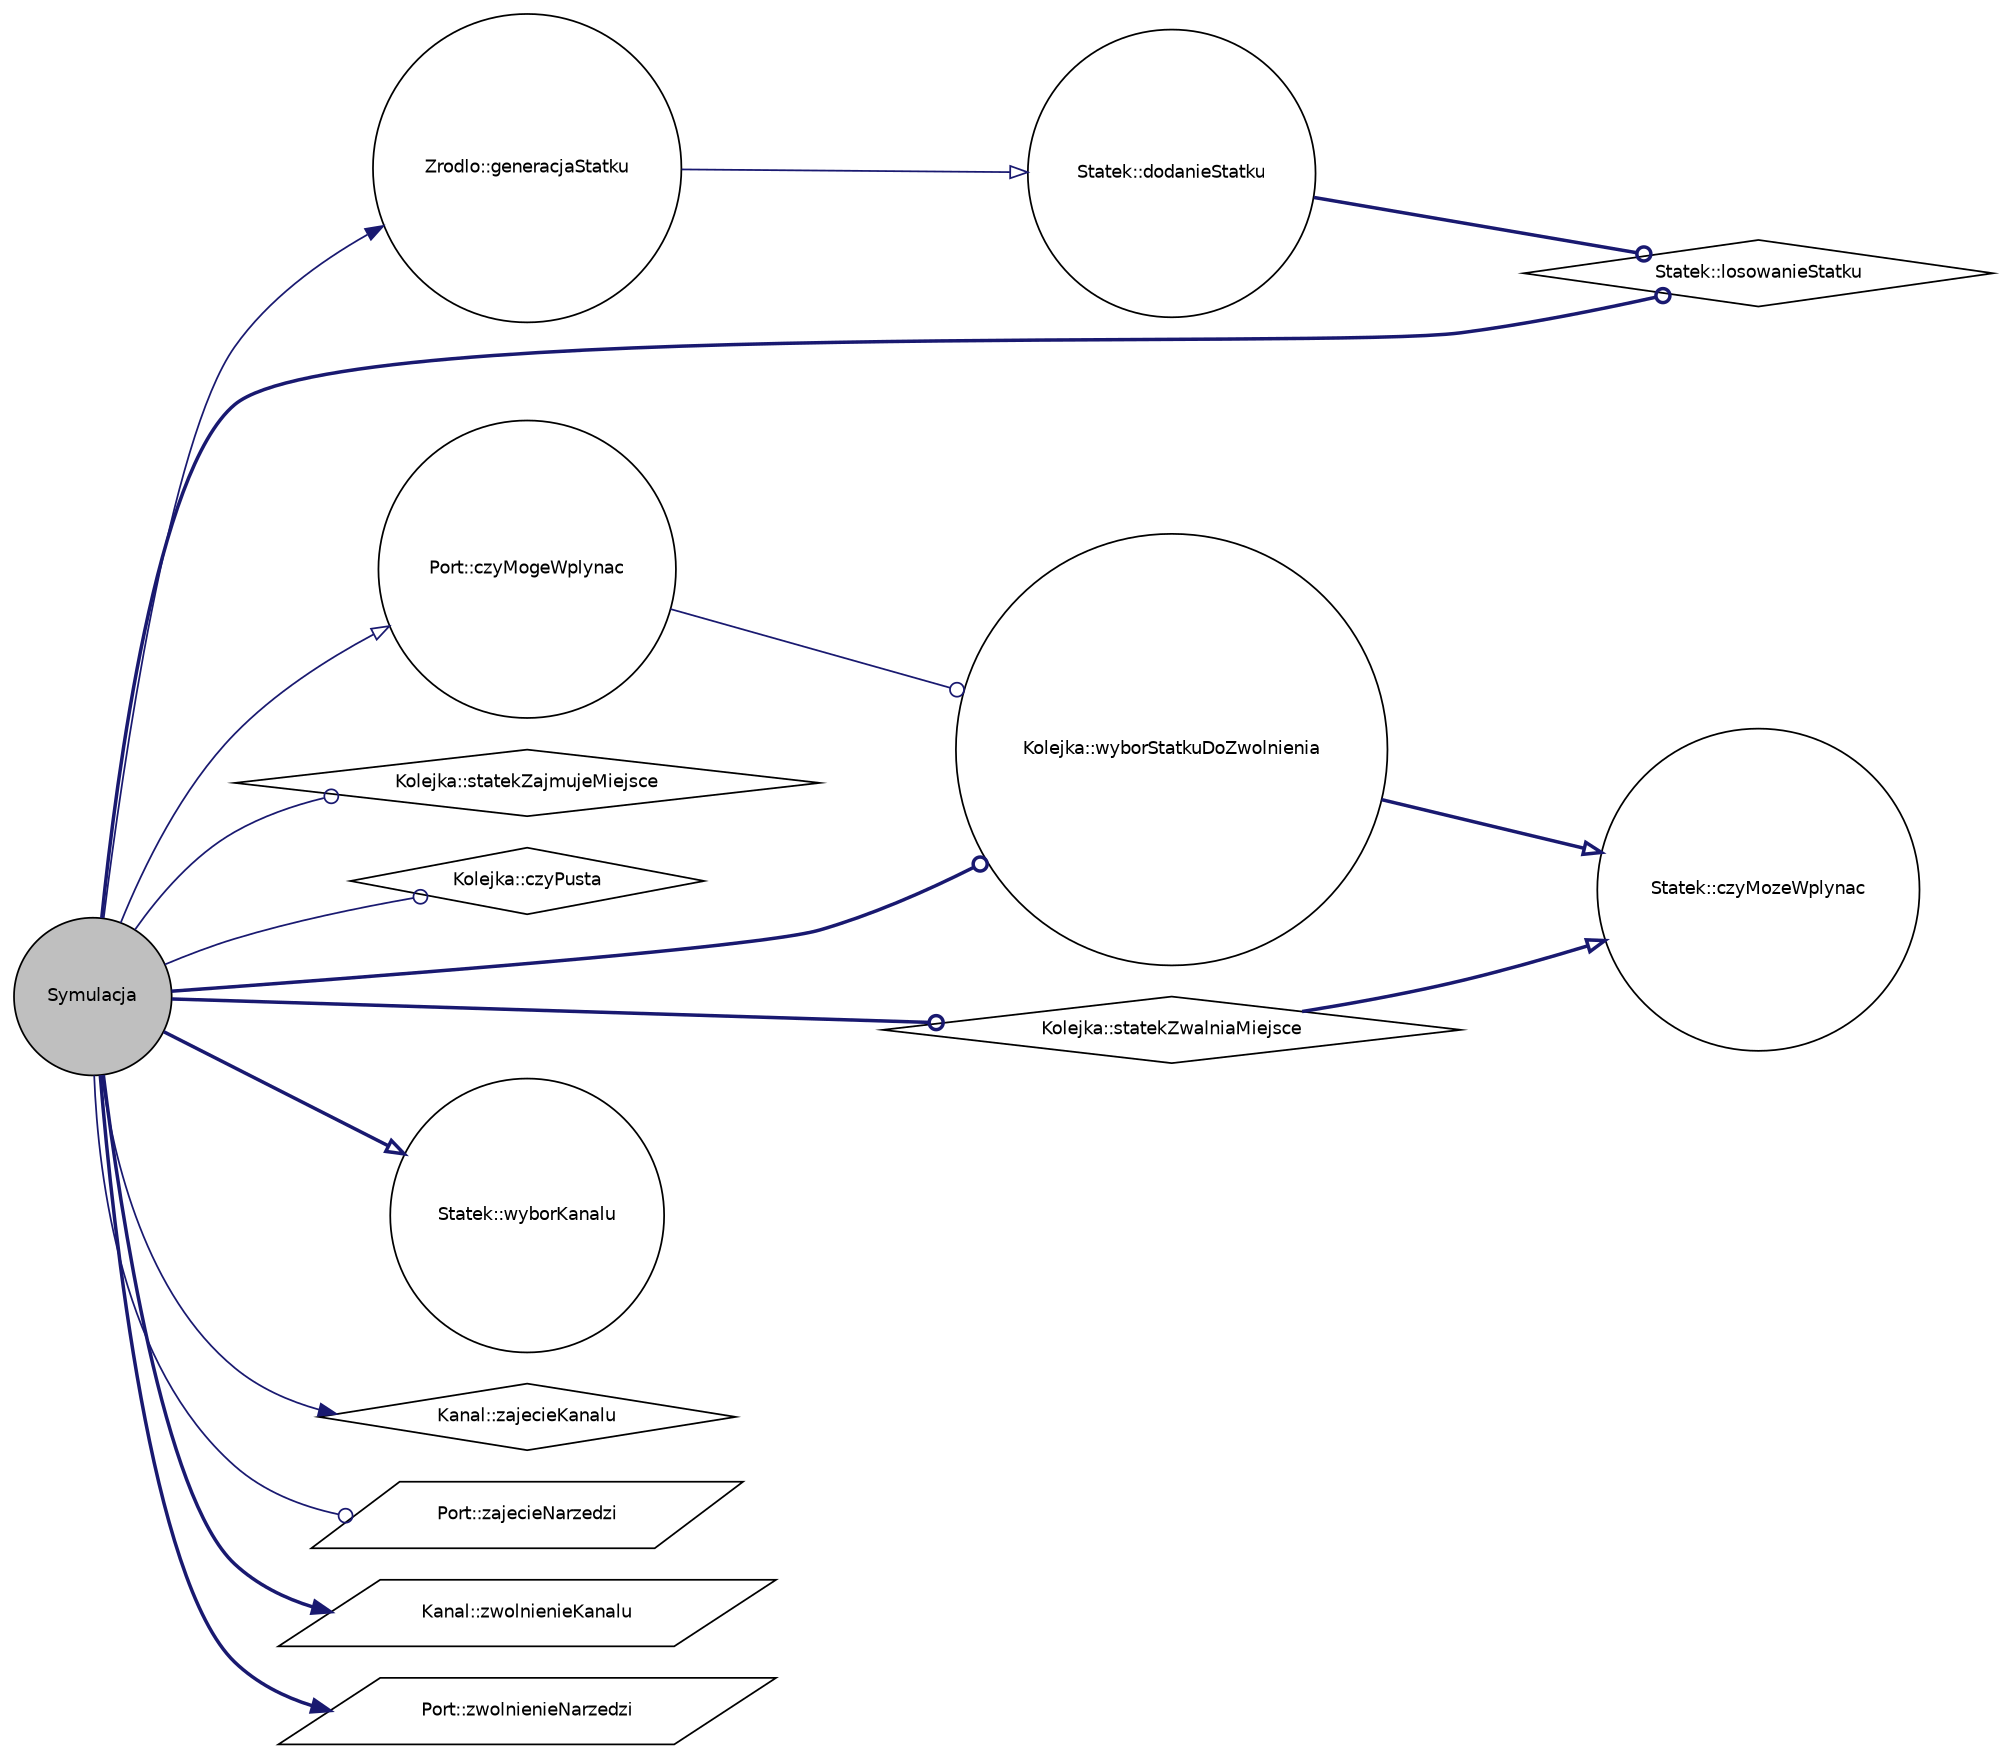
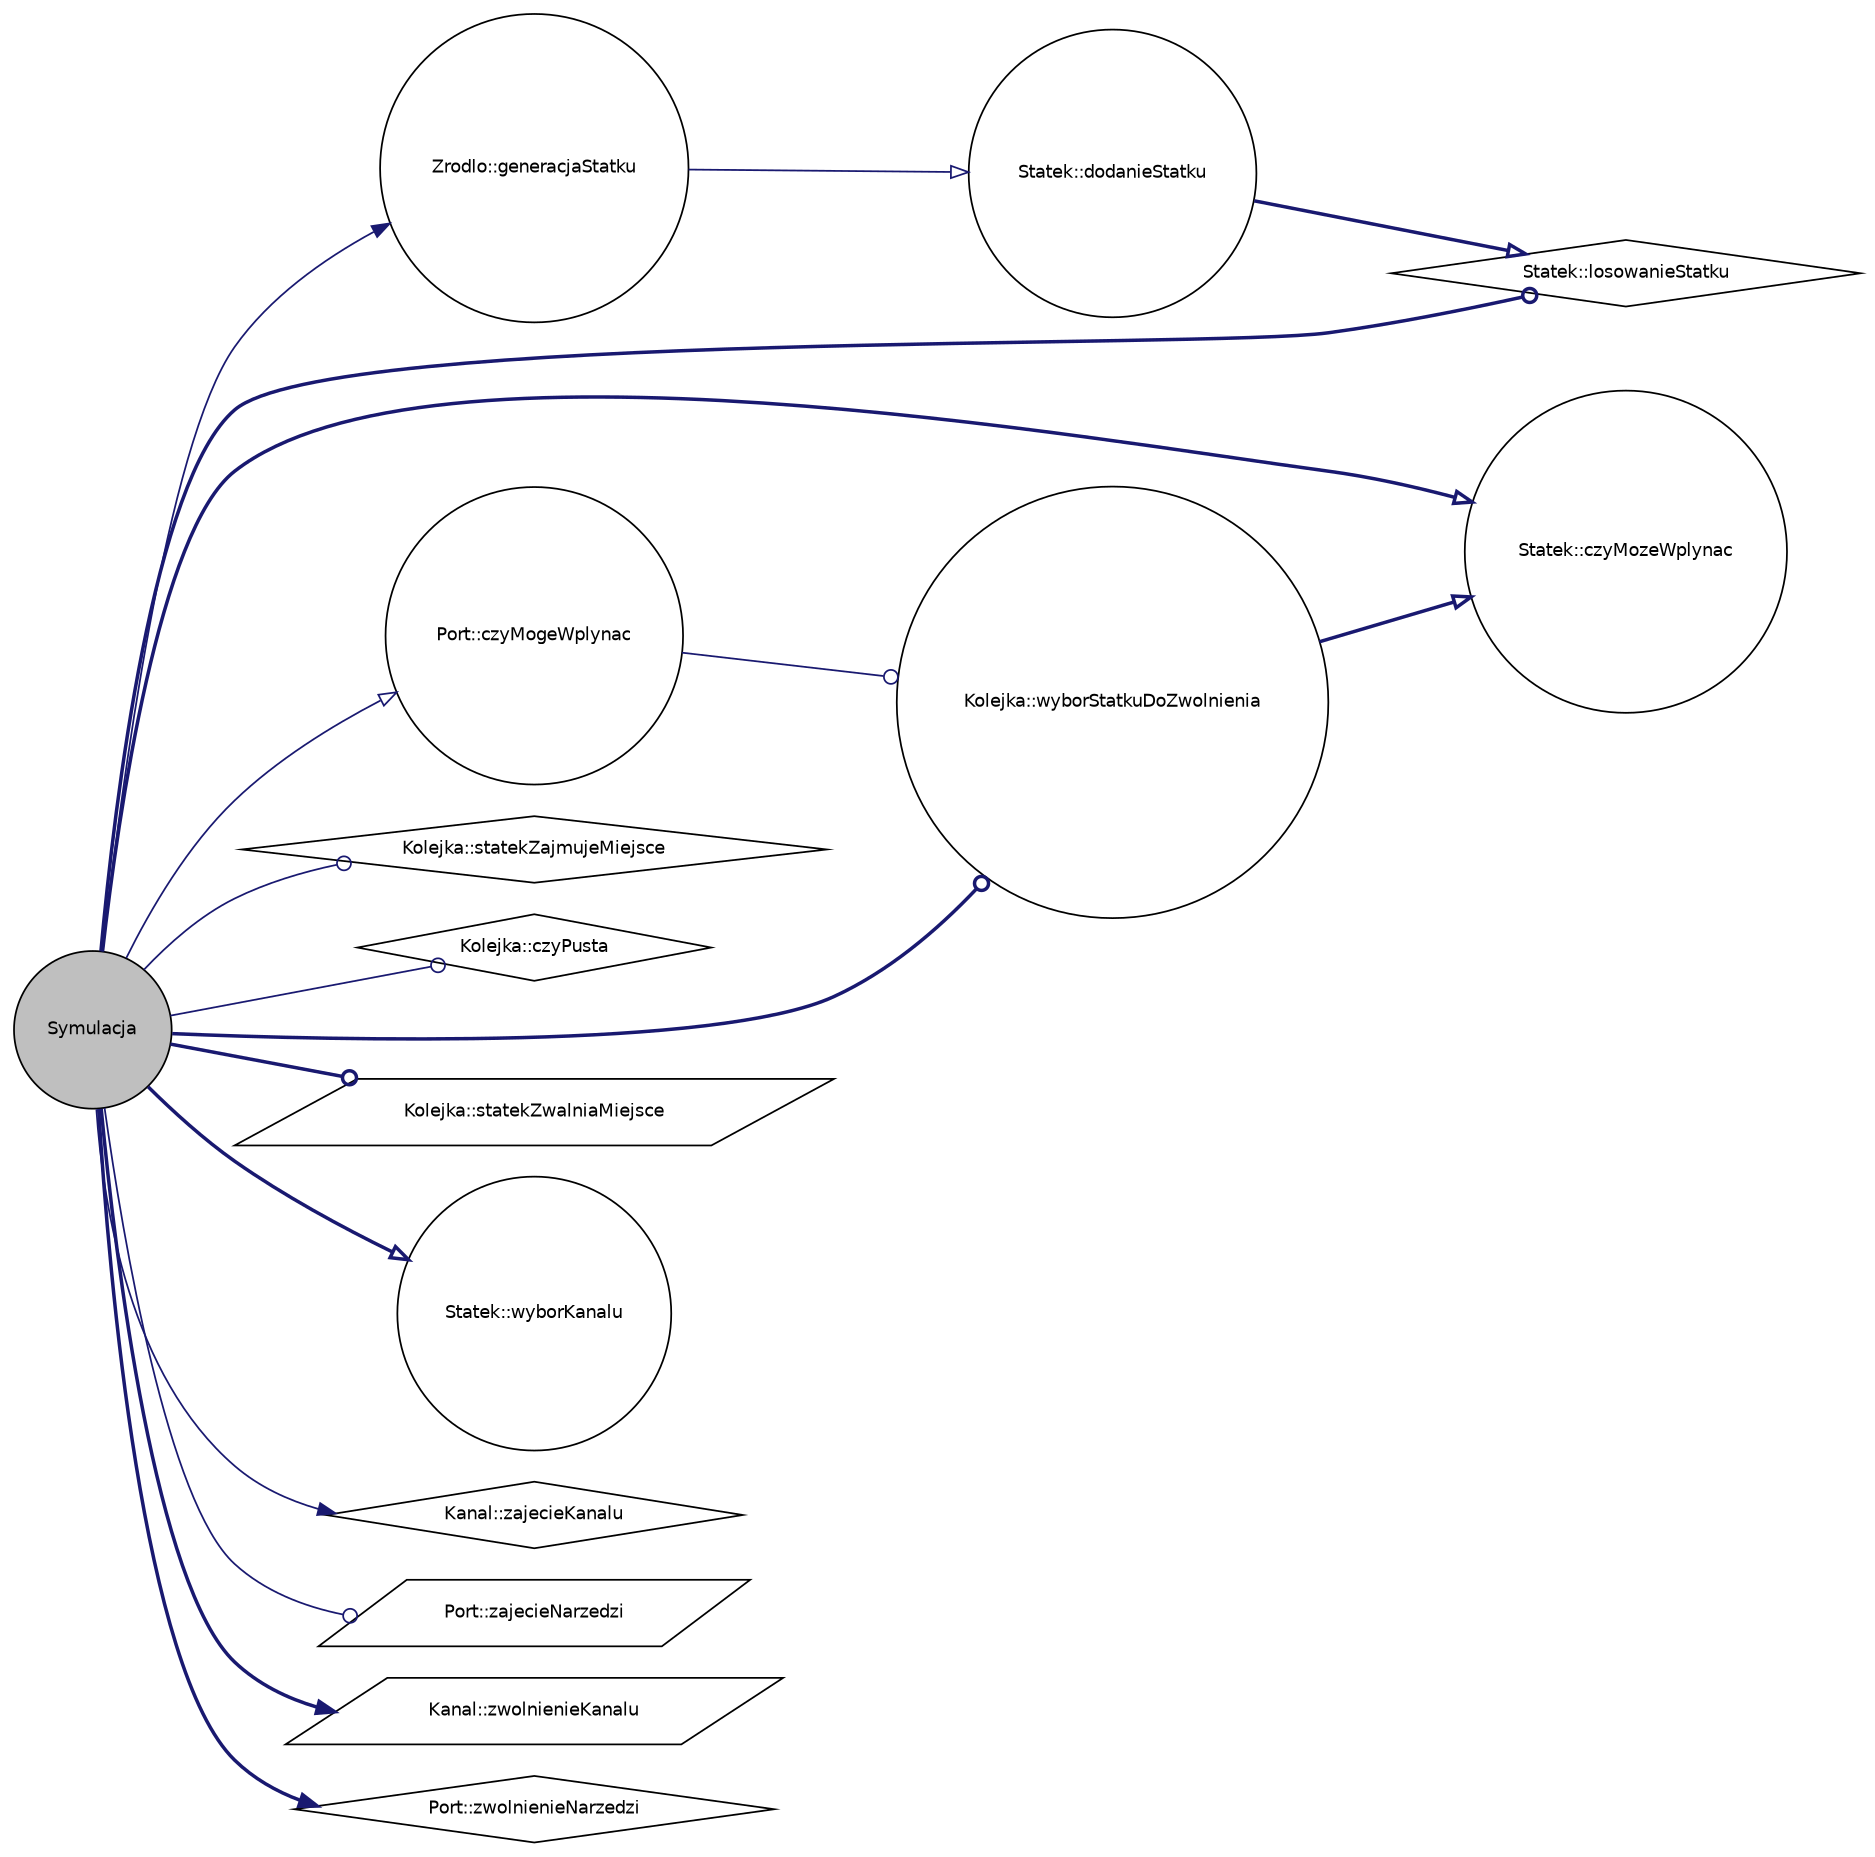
(1475, 225) -> (1381, 226)
(1446, 984) -> (590, 397)
(1172, 1030) -> (534, 1112)
(527, 1711) -> (534, 1809)
